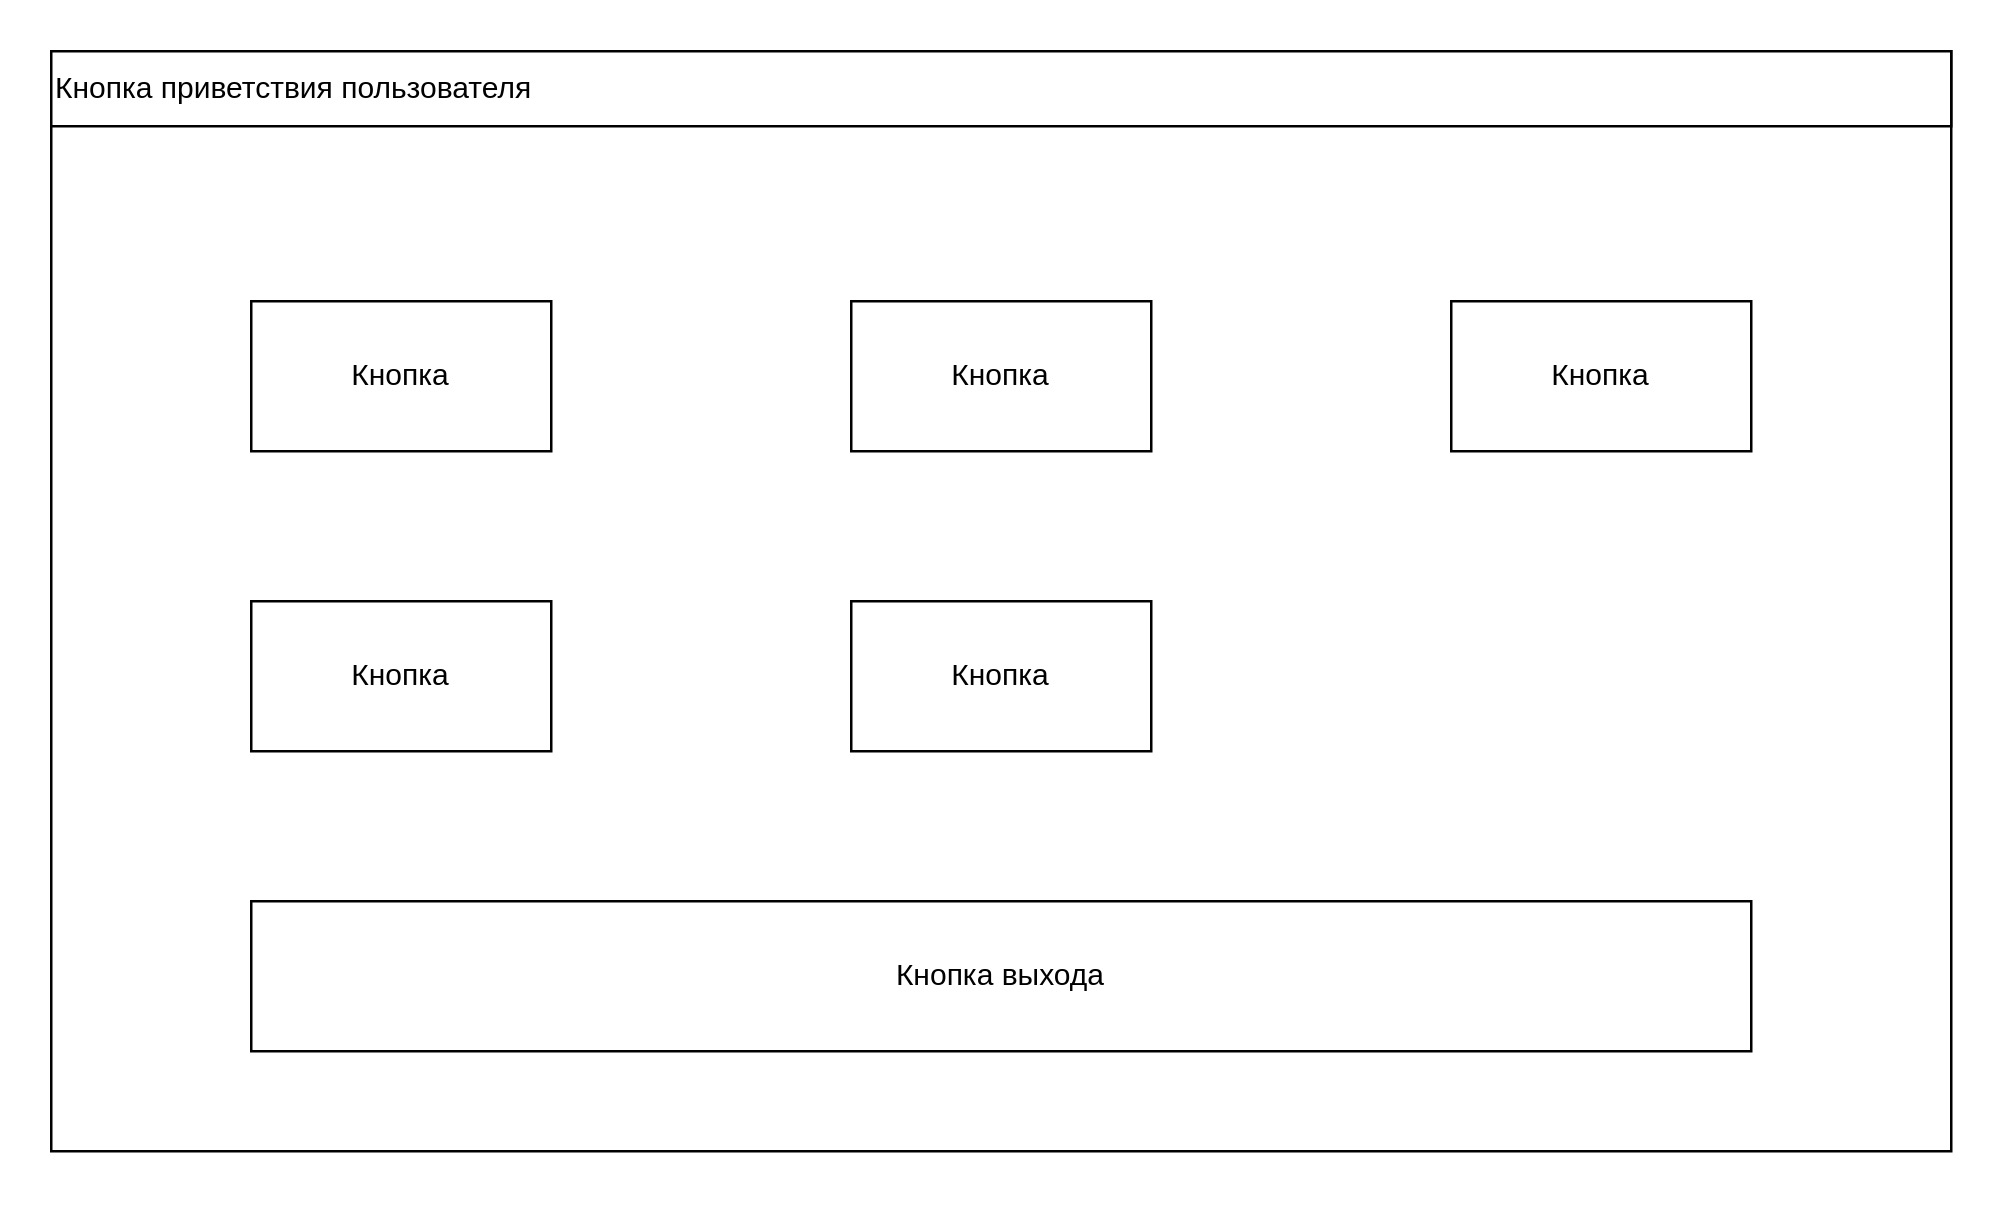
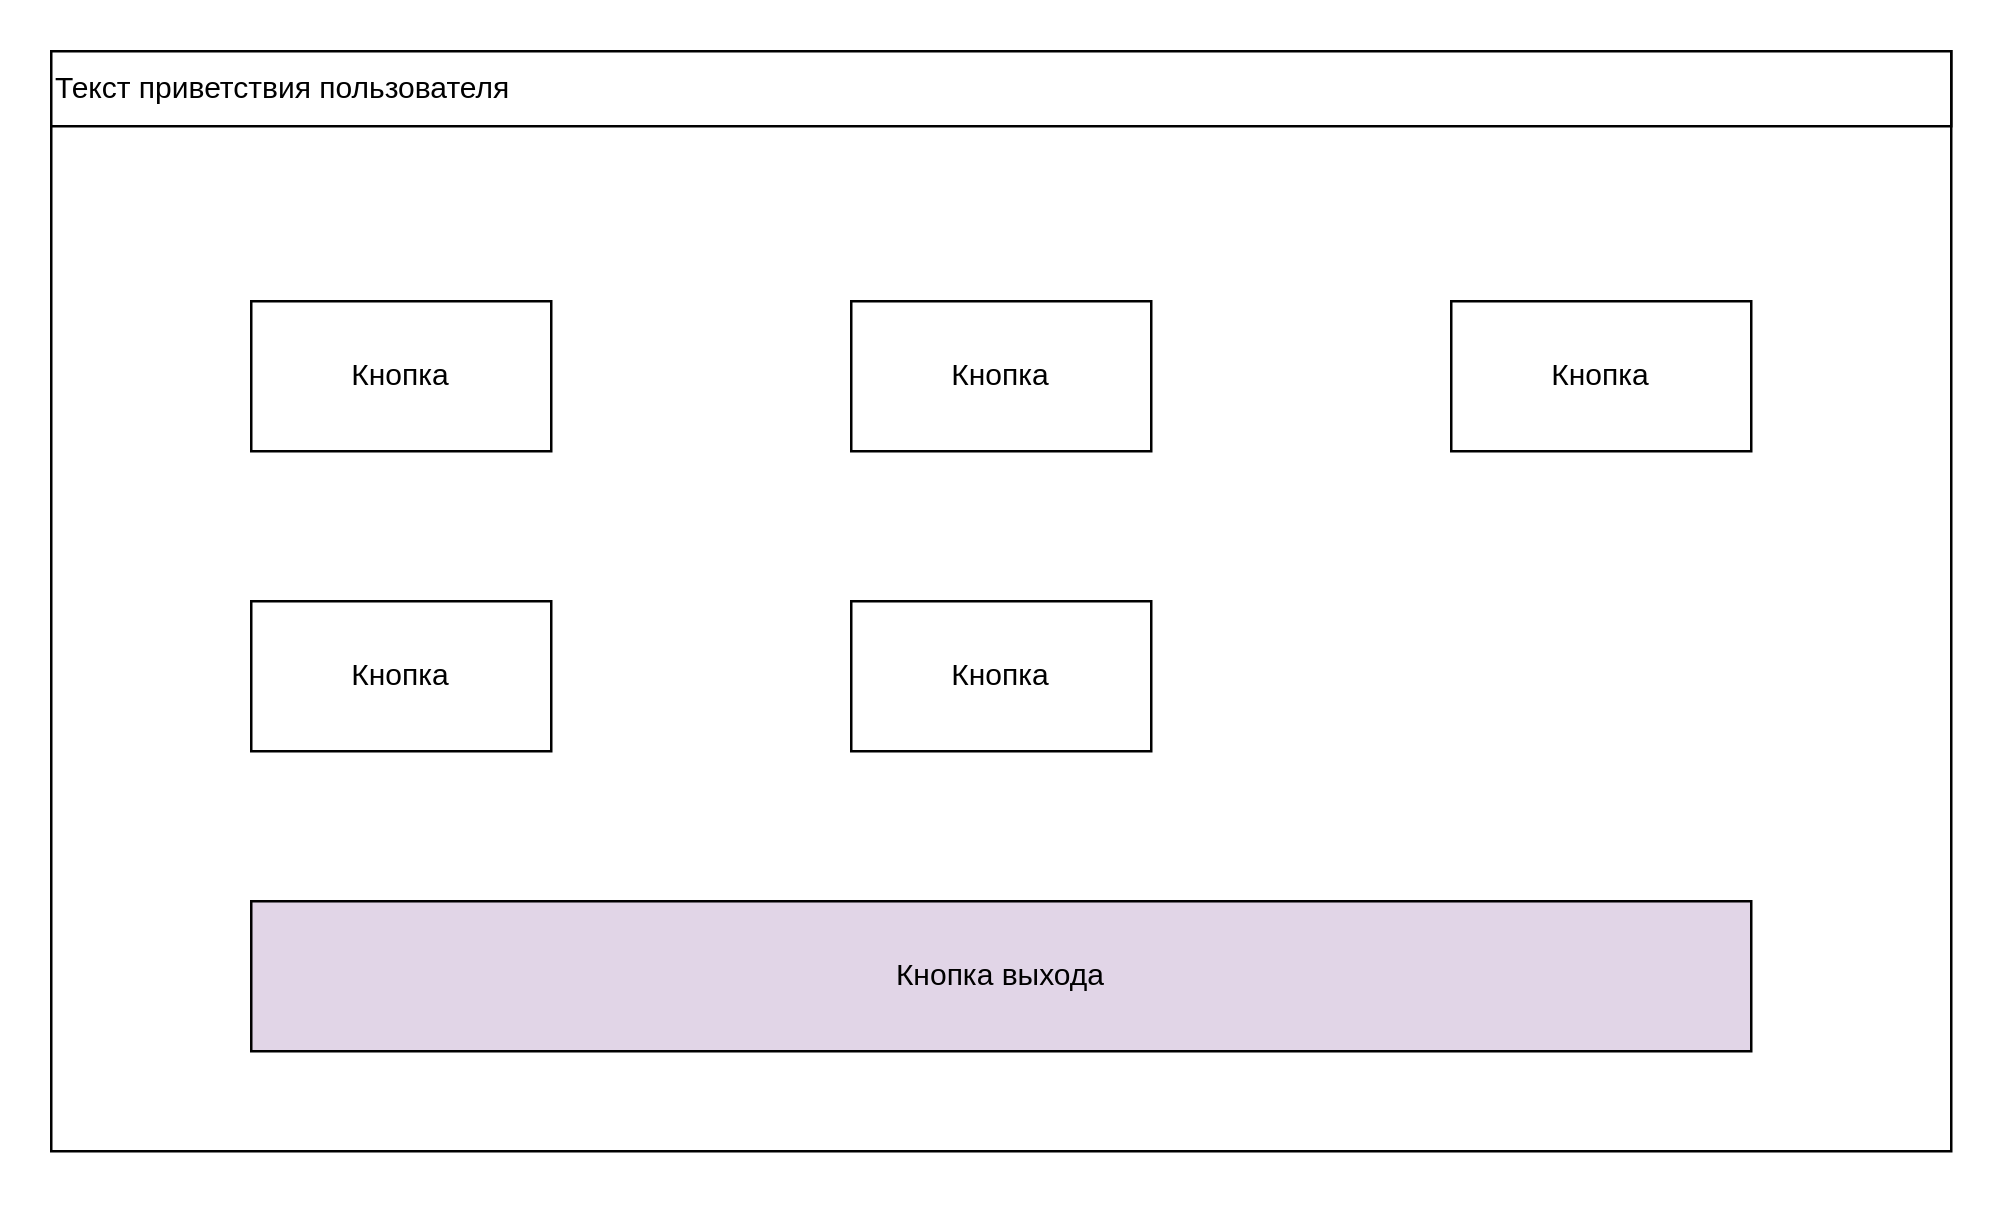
(309, 89) -> (300, 89)
(1001, 976) -> (1001, 976)
